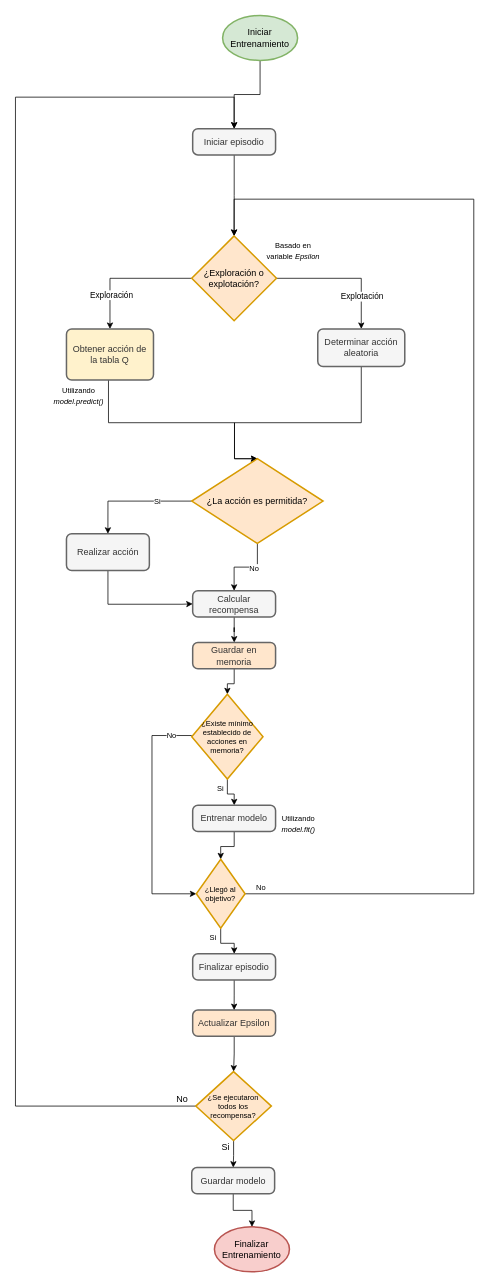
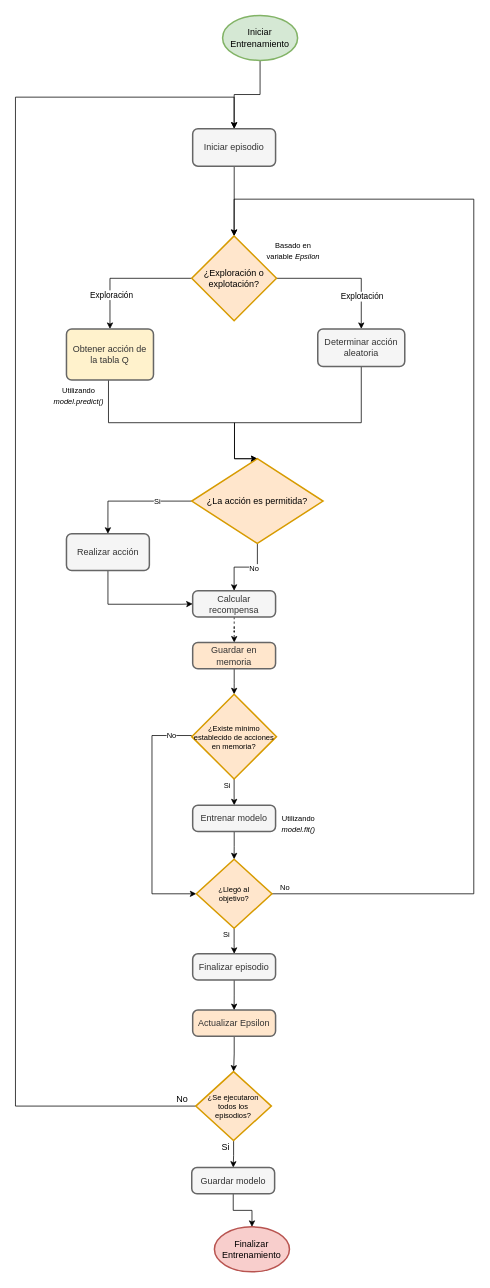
(234, 142) -> (234, 147)
(234, 631) -> (234, 631)
(227, 737) -> (234, 737)
(221, 894) -> (234, 894)
(233, 1106) -> (233, 1106)
